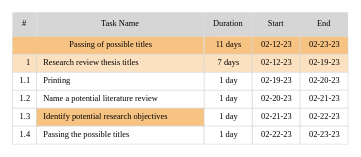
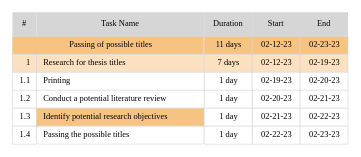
(104, 63) -> (98, 63)
(115, 99) -> (122, 99)
